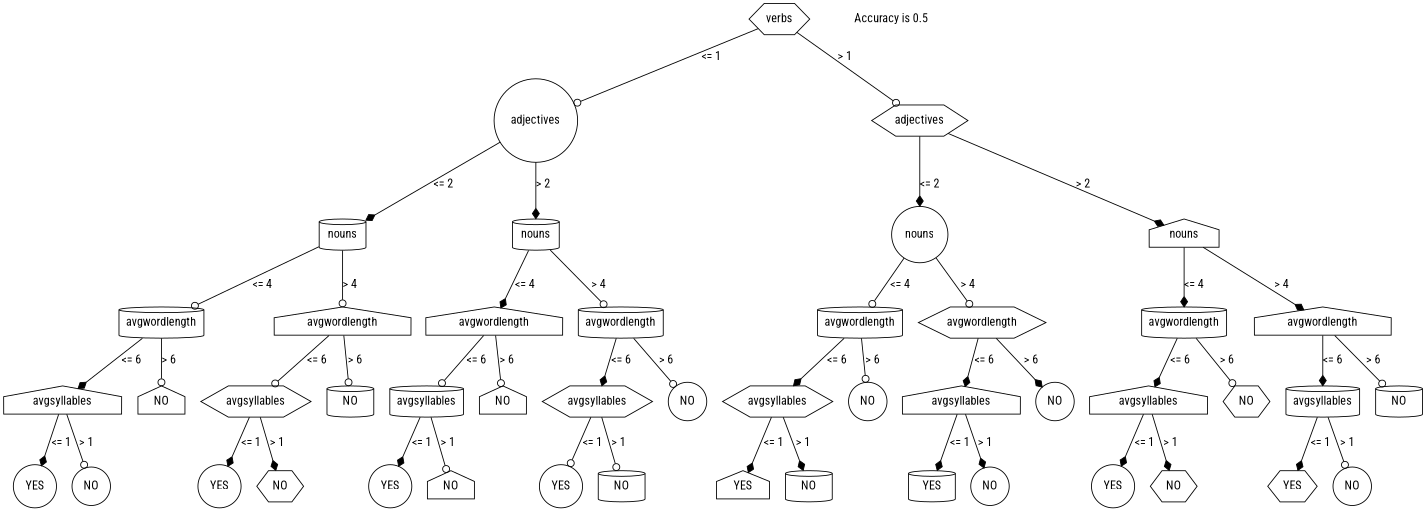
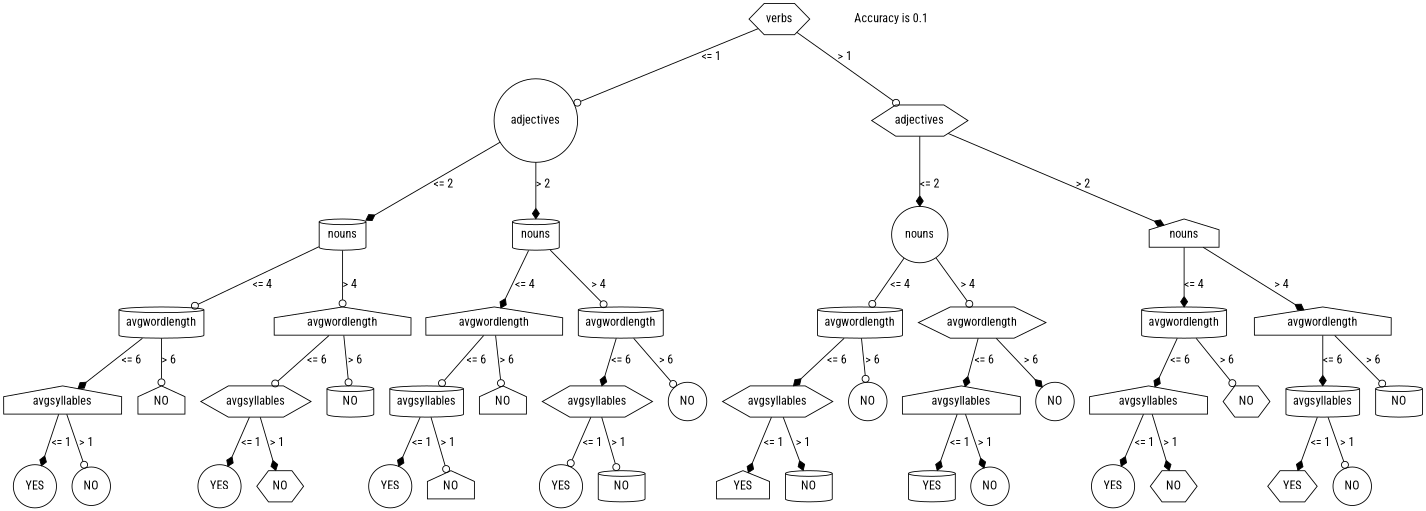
(891, 19) -> (891, 19)
